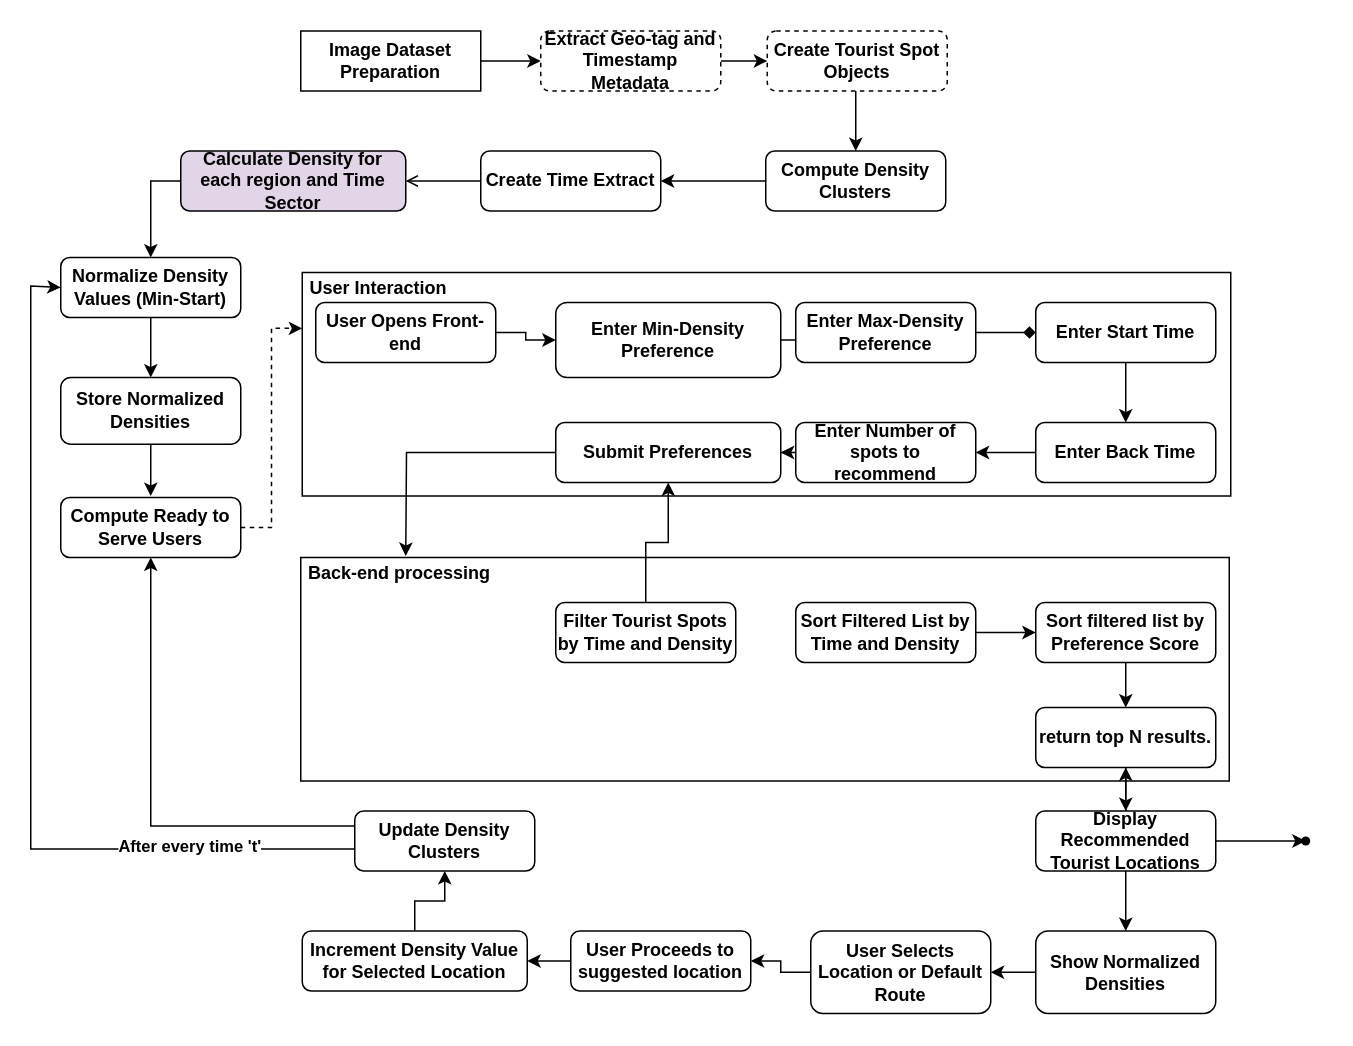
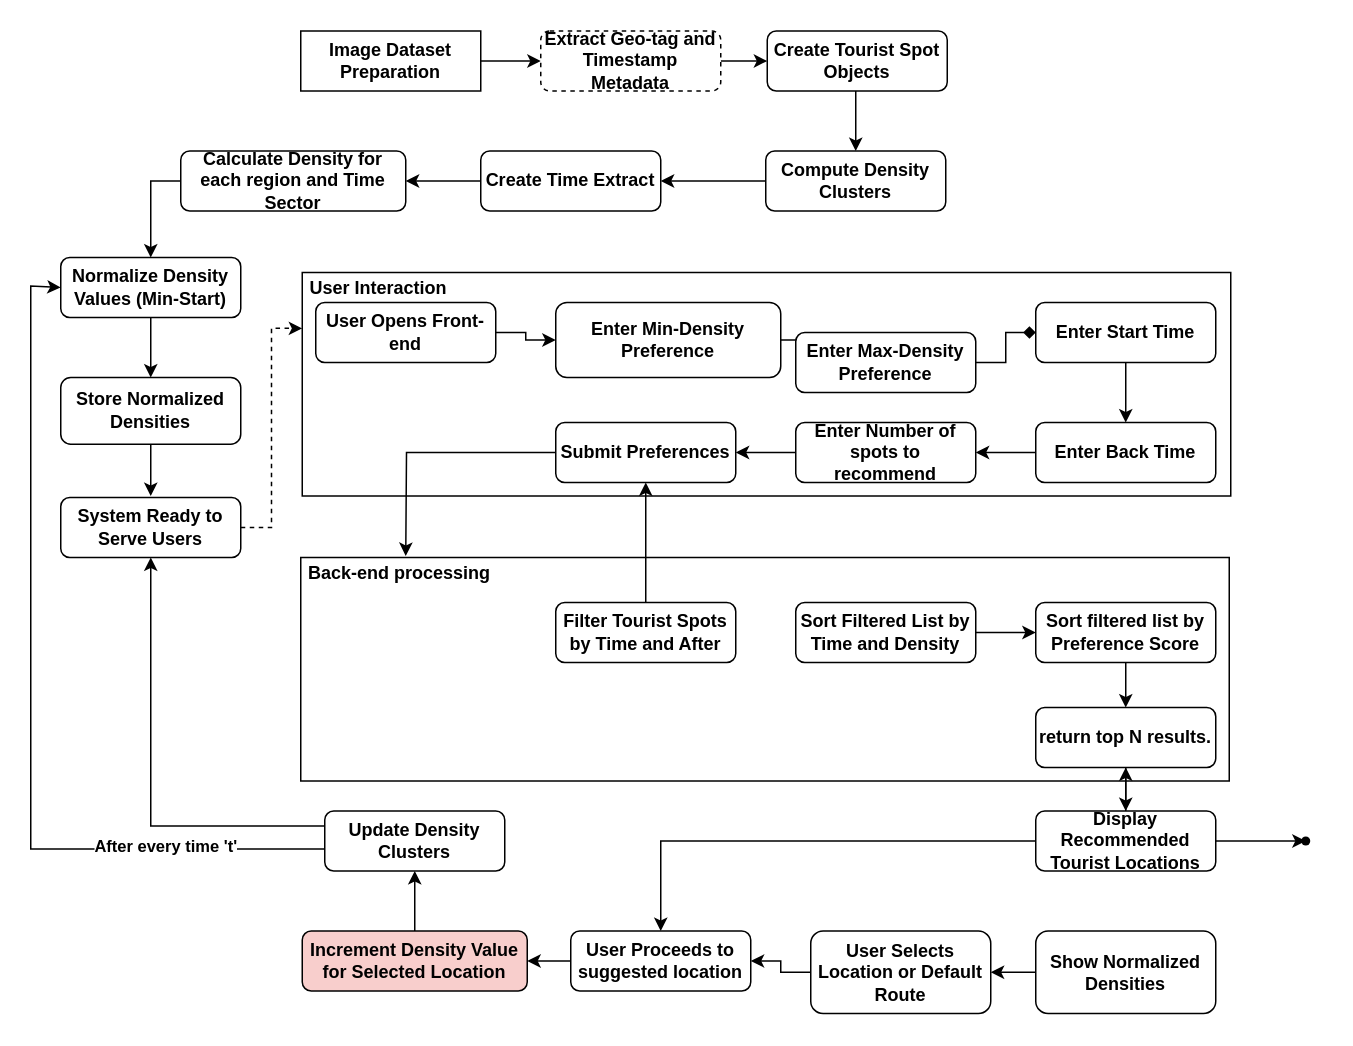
(857, 61) -> (857, 61)
(293, 181) -> (293, 181)
(414, 181) -> (417, 181)
(886, 332) -> (886, 362)
(668, 452) -> (646, 452)
(151, 527) -> (151, 527)
(646, 632) -> (646, 632)
(445, 841) -> (415, 841)
(1126, 896) -> (809, 841)
(415, 961) -> (415, 961)
